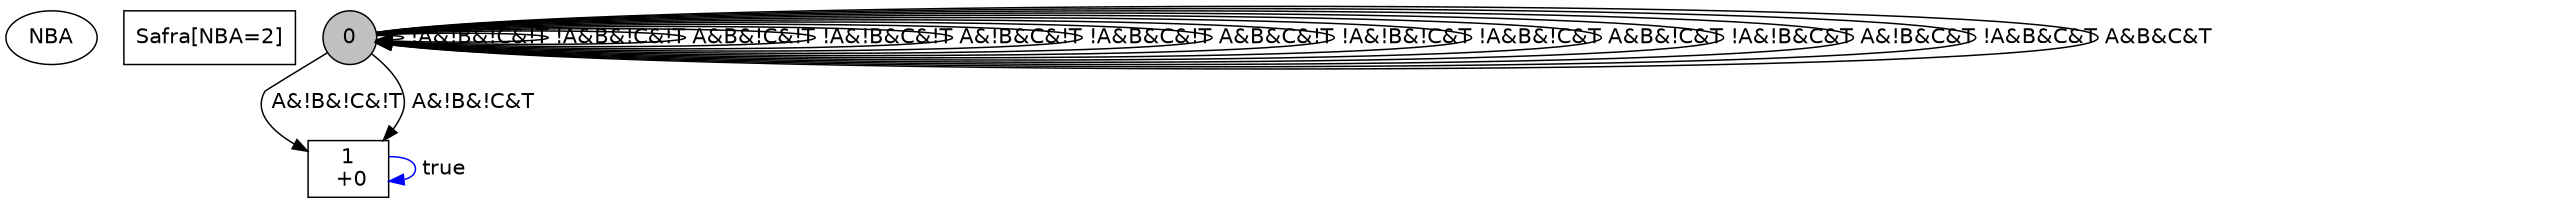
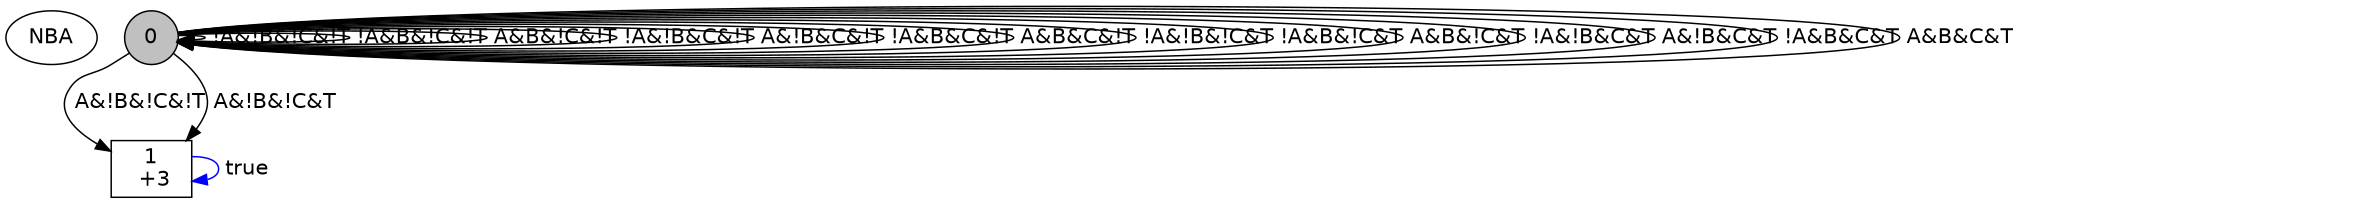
(210, 38) -> none
(348, 169) -> (151, 169)
